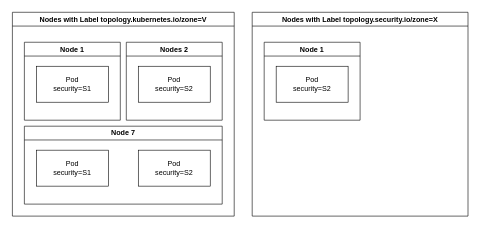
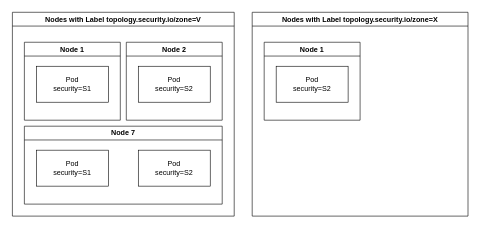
(123, 20) -> (123, 20)
(174, 50) -> (174, 50)
